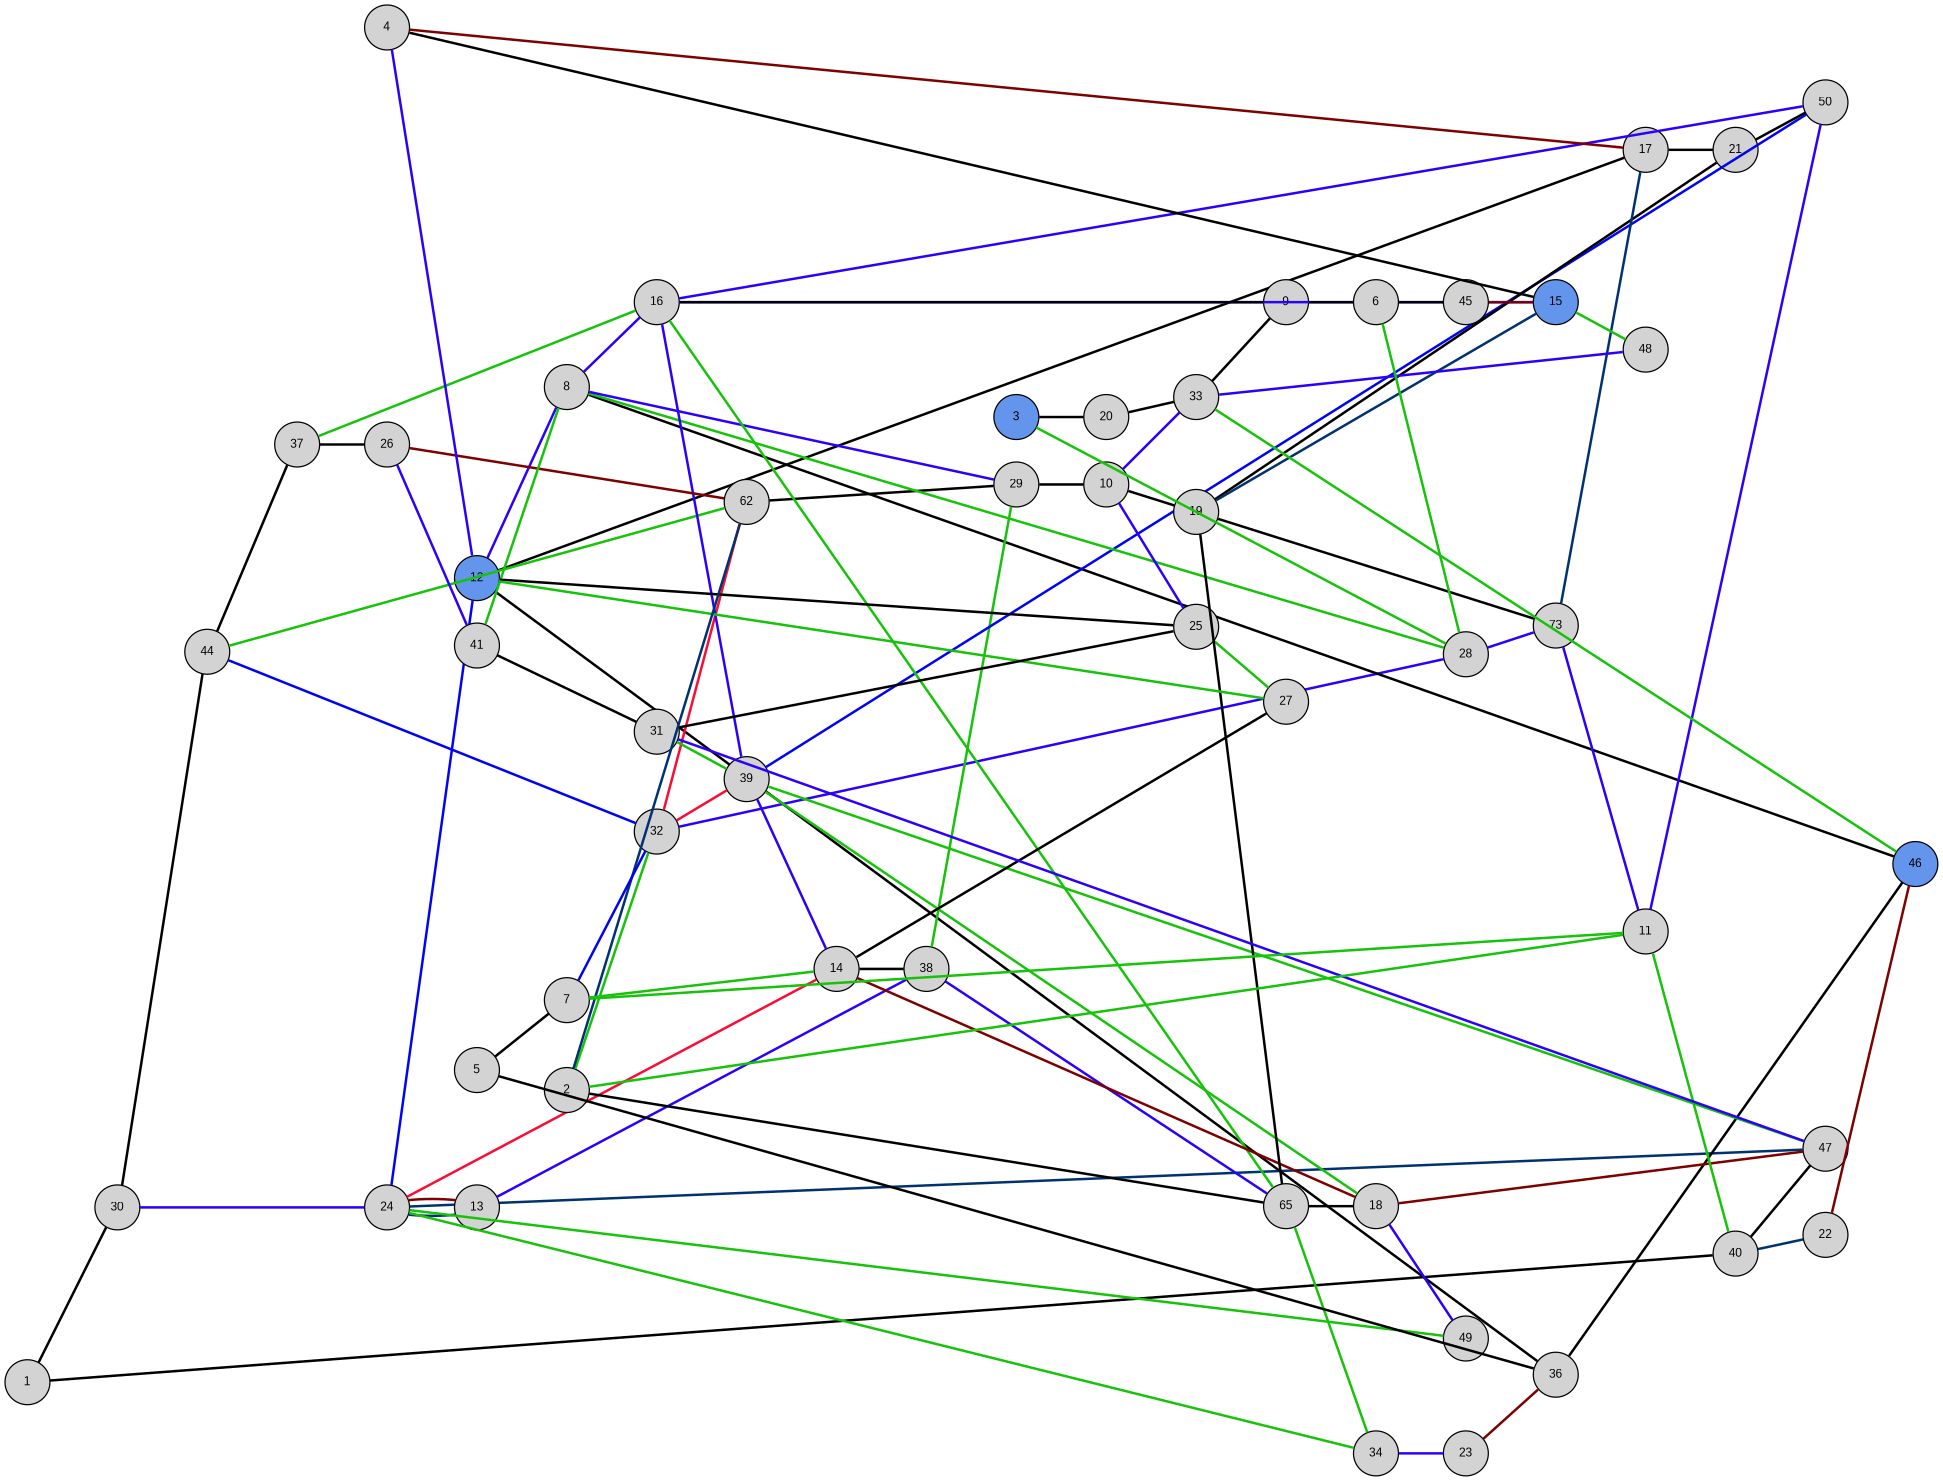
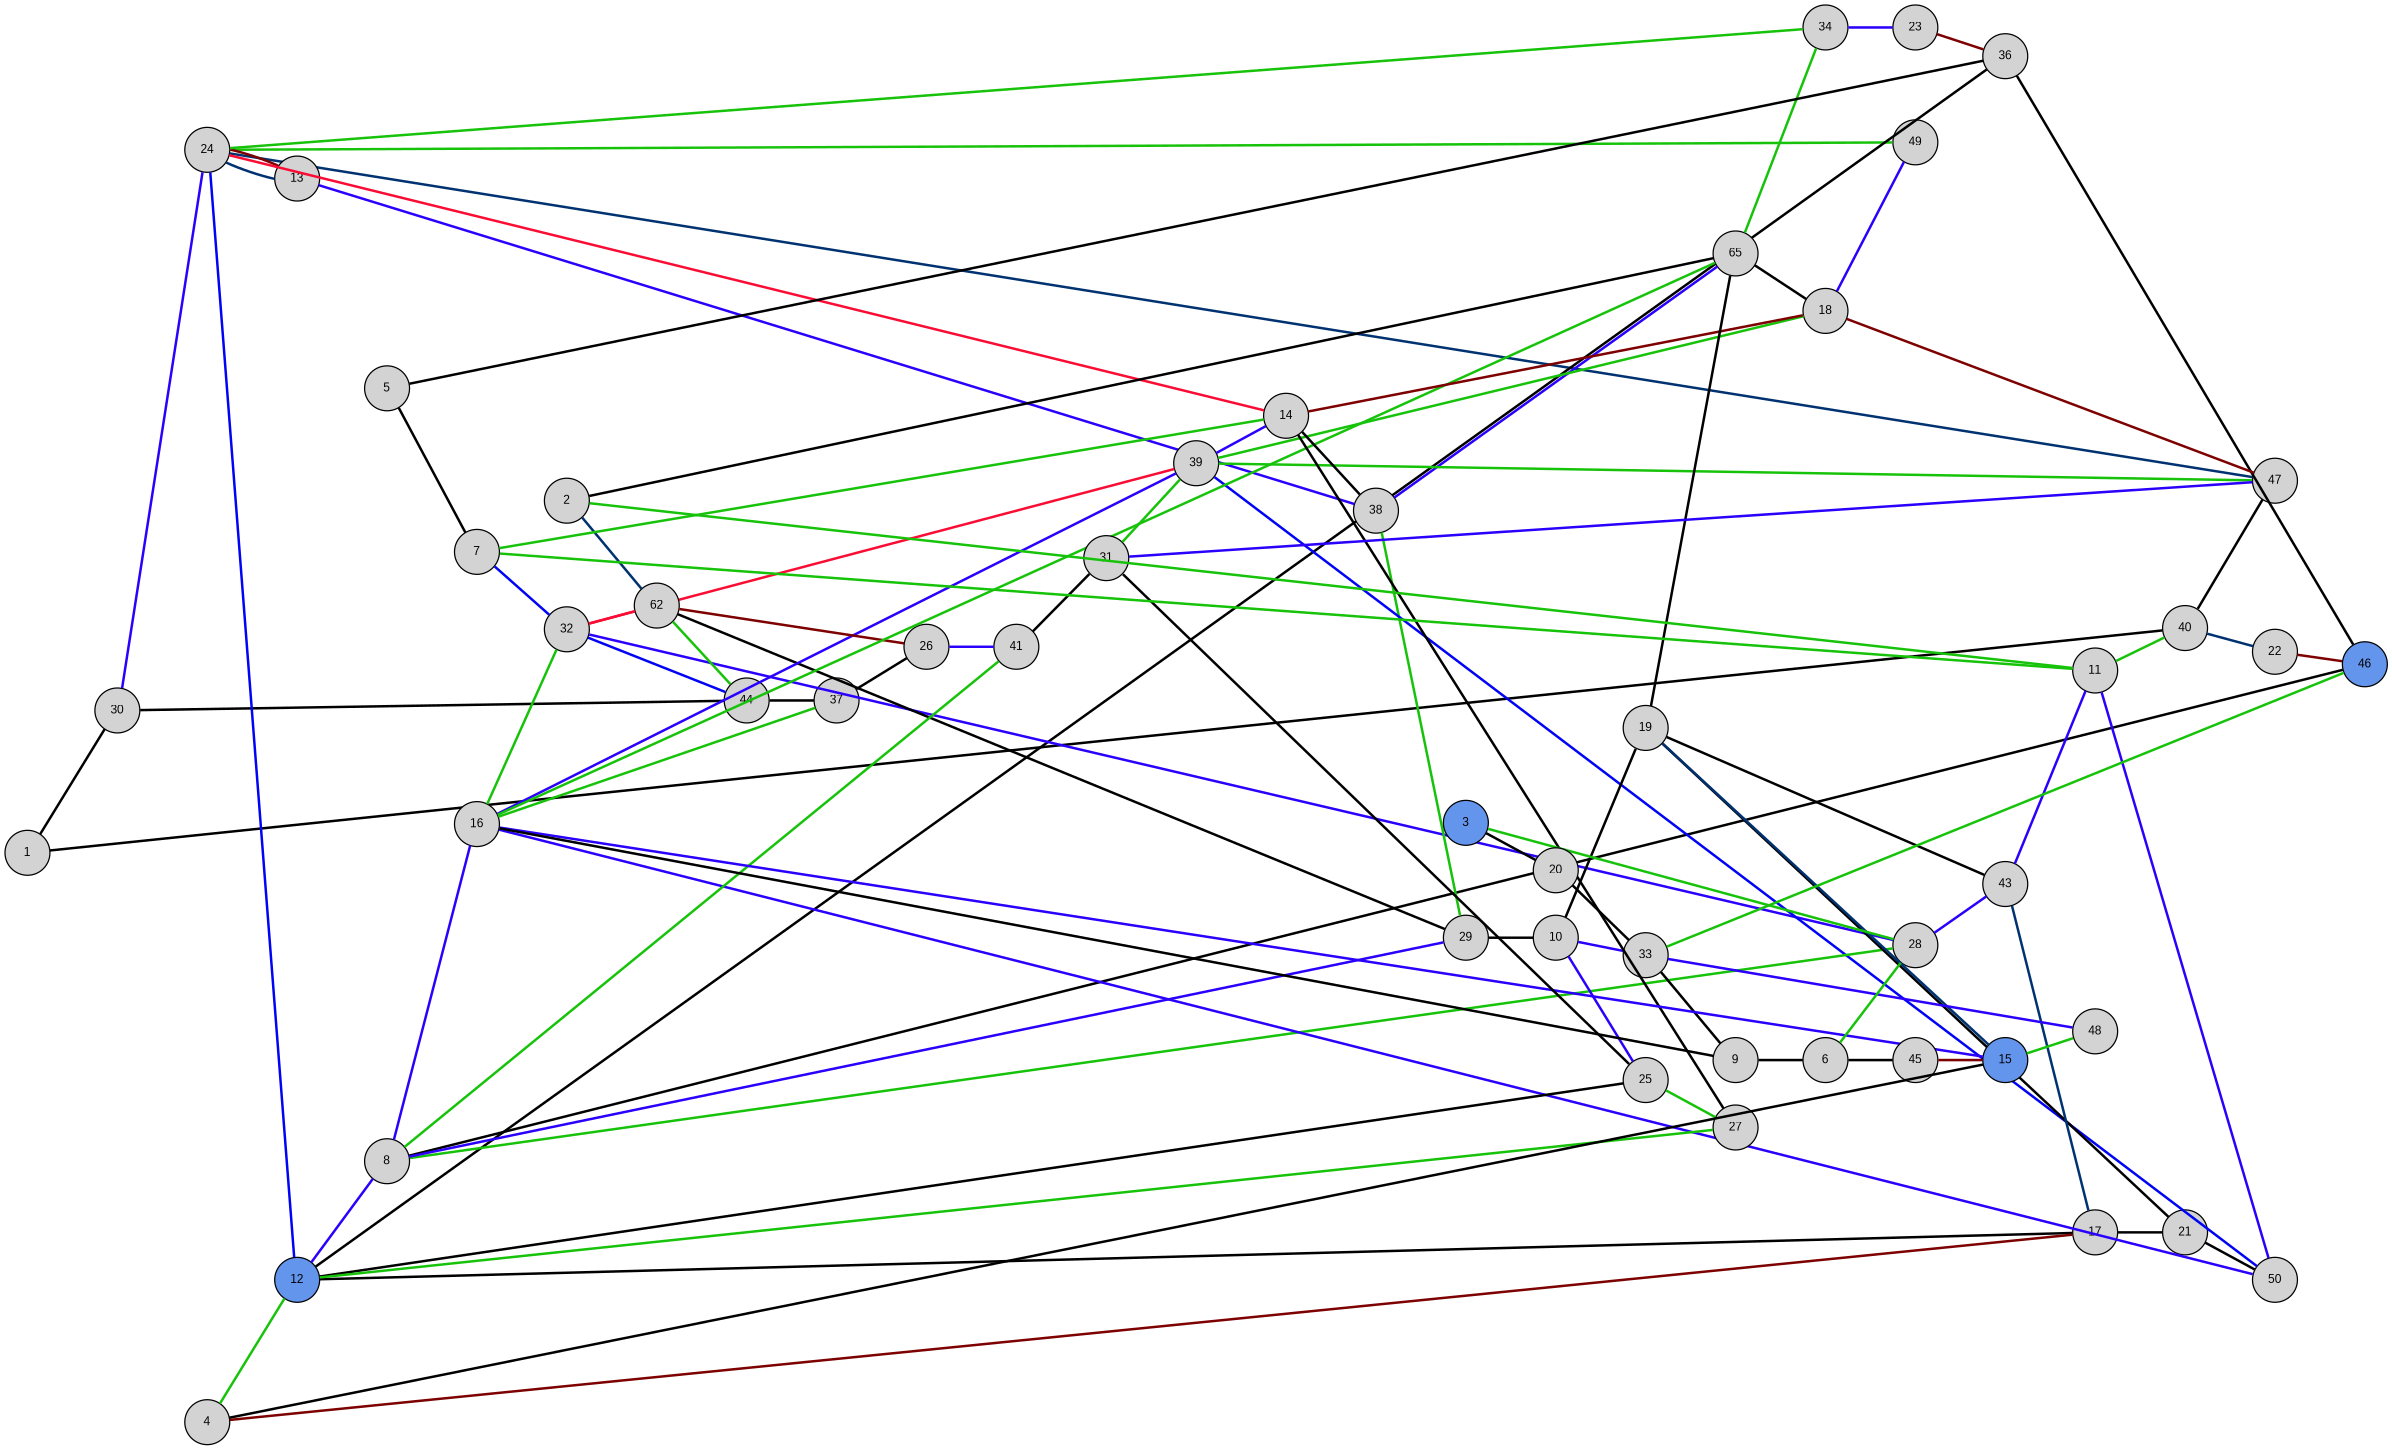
(432, 303) -> (252, 1351)
(1556, 626) -> (2005, 884)
(612, 961) -> (522, 727)
